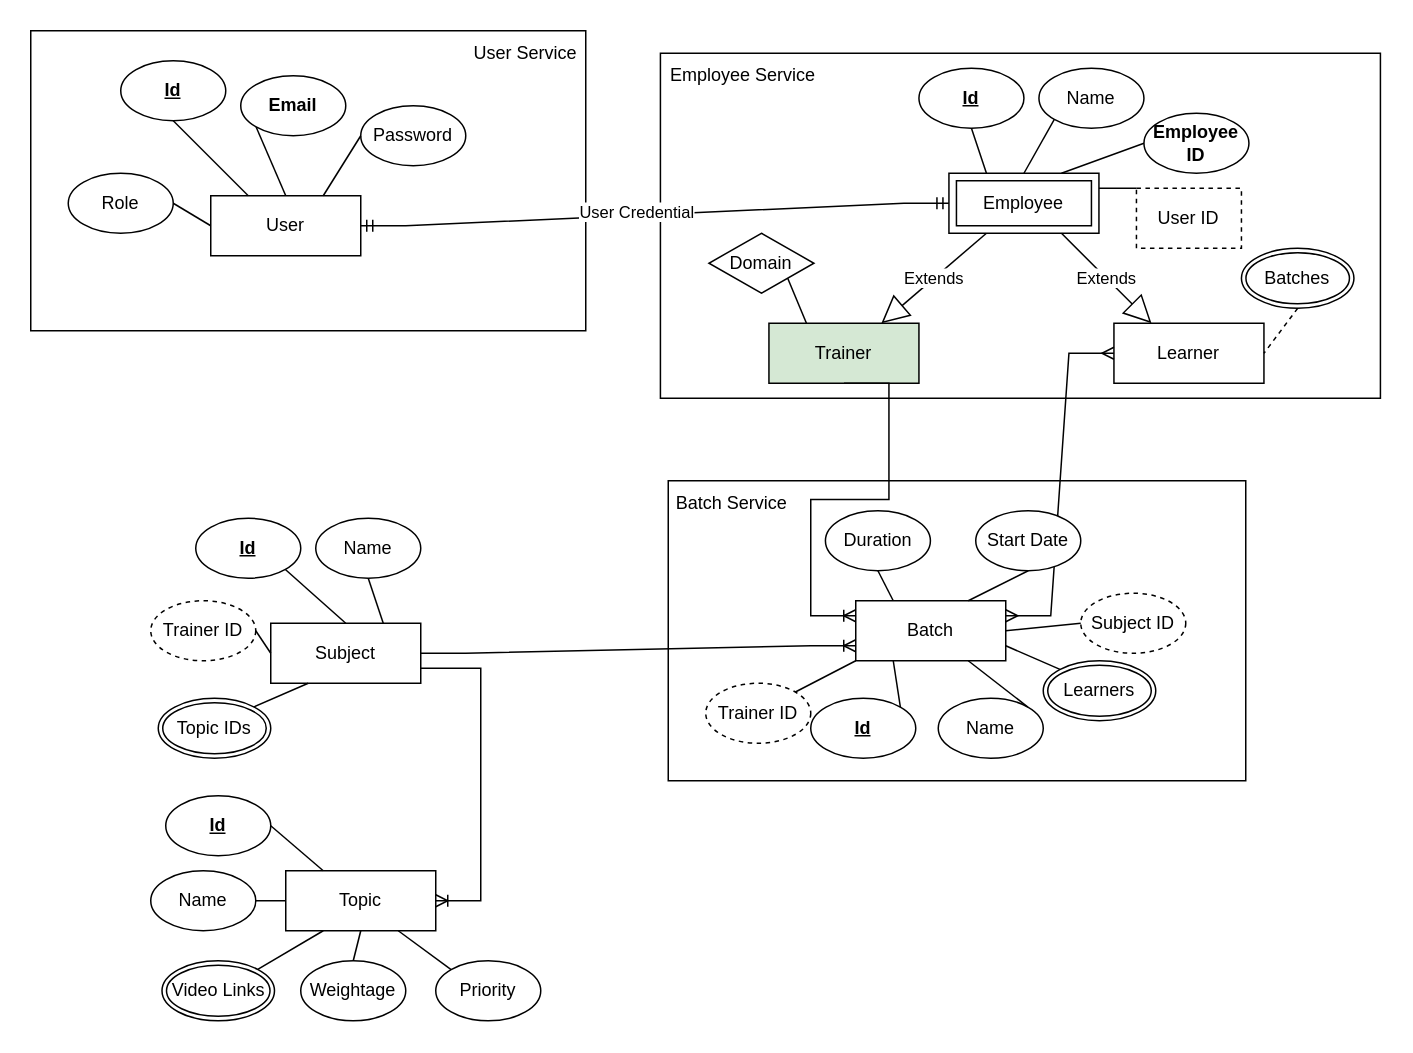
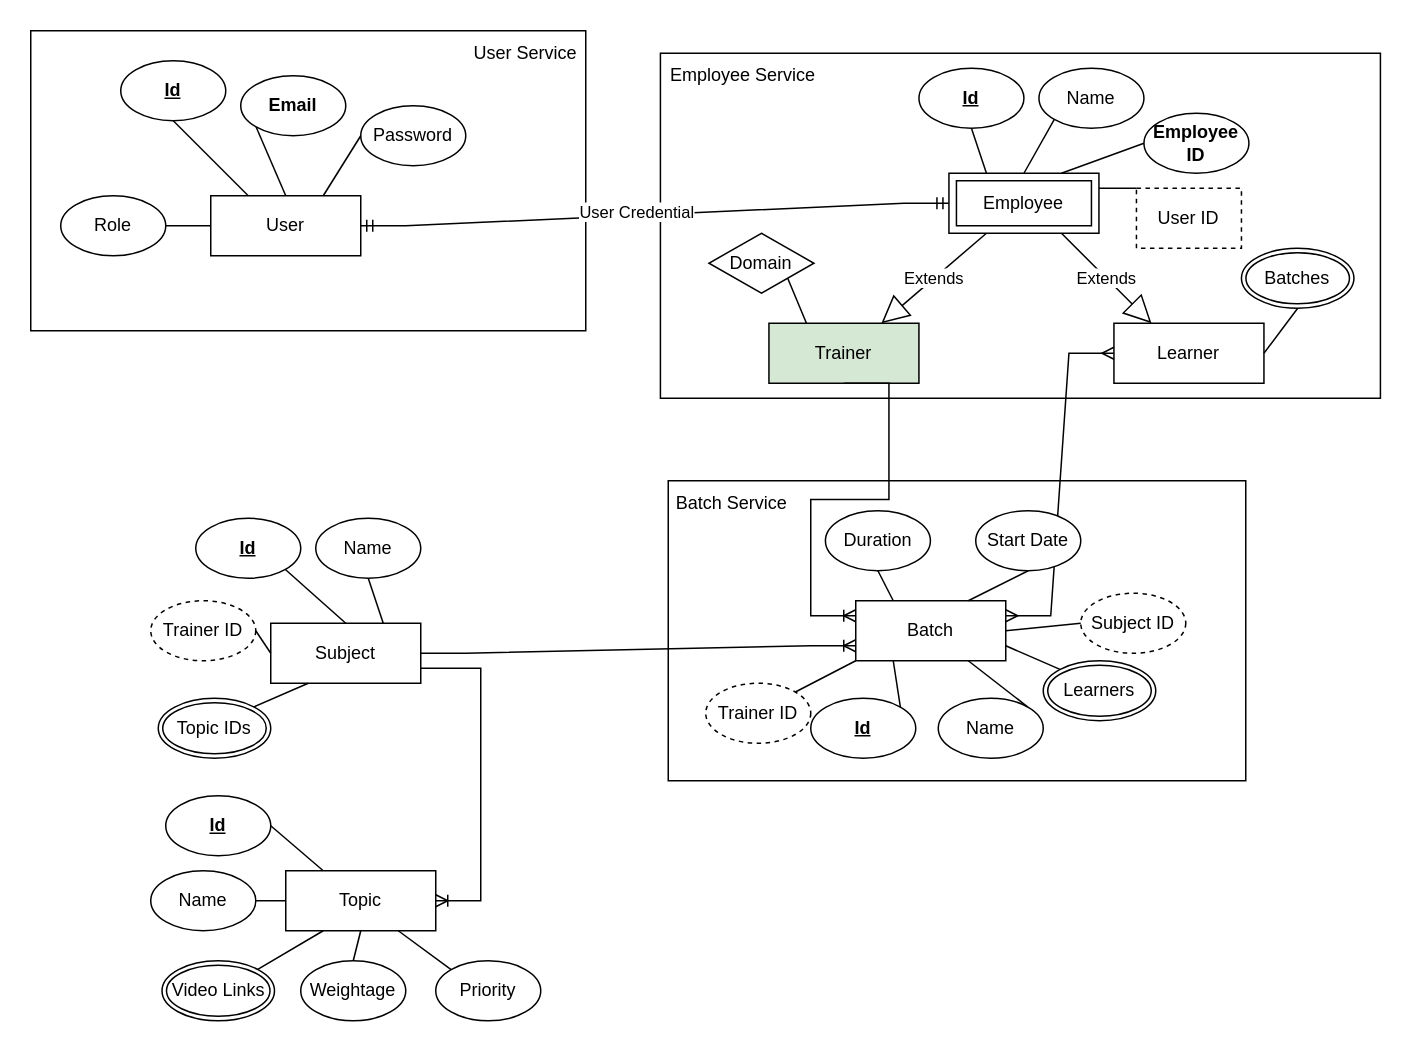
(121, 203) -> (113, 226)
(1280, 332) -> (1280, 332)
